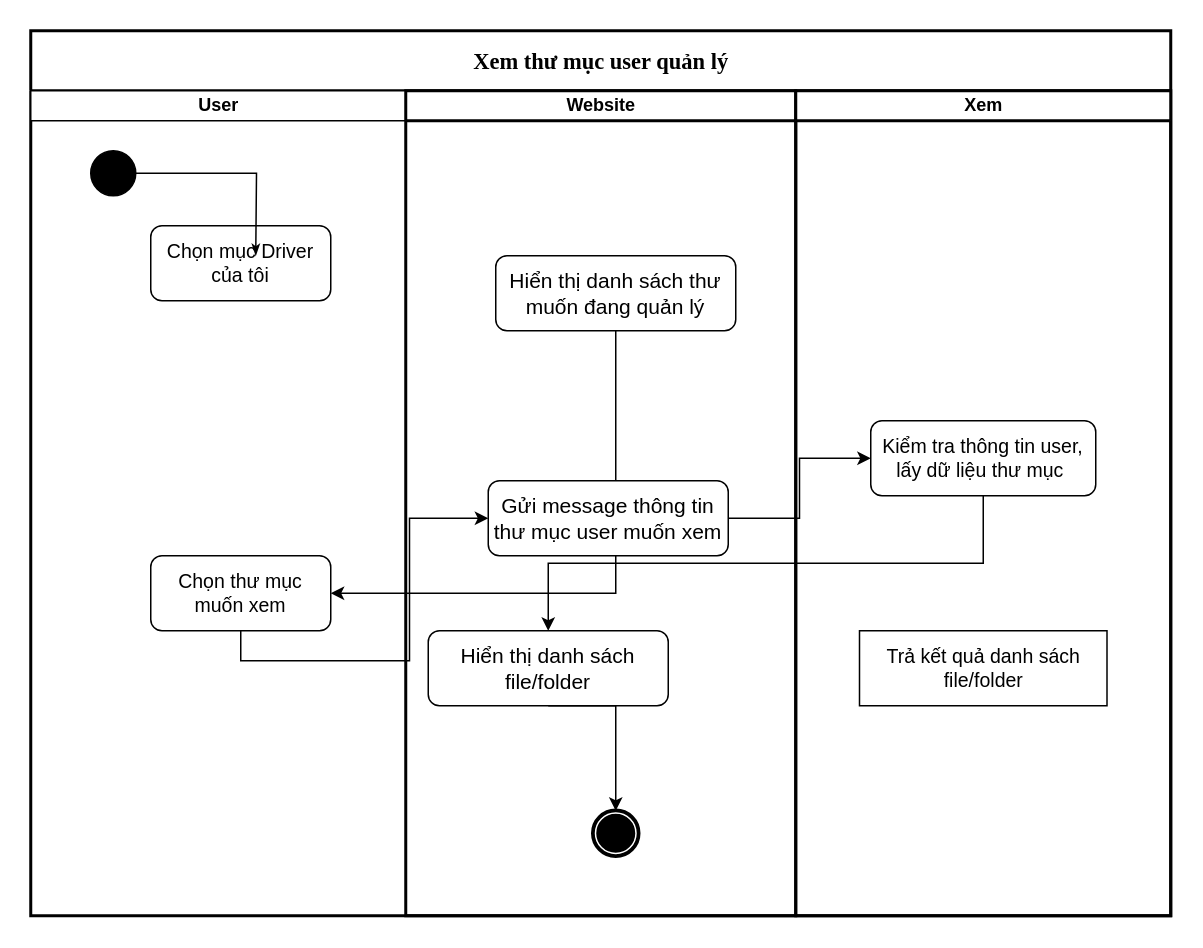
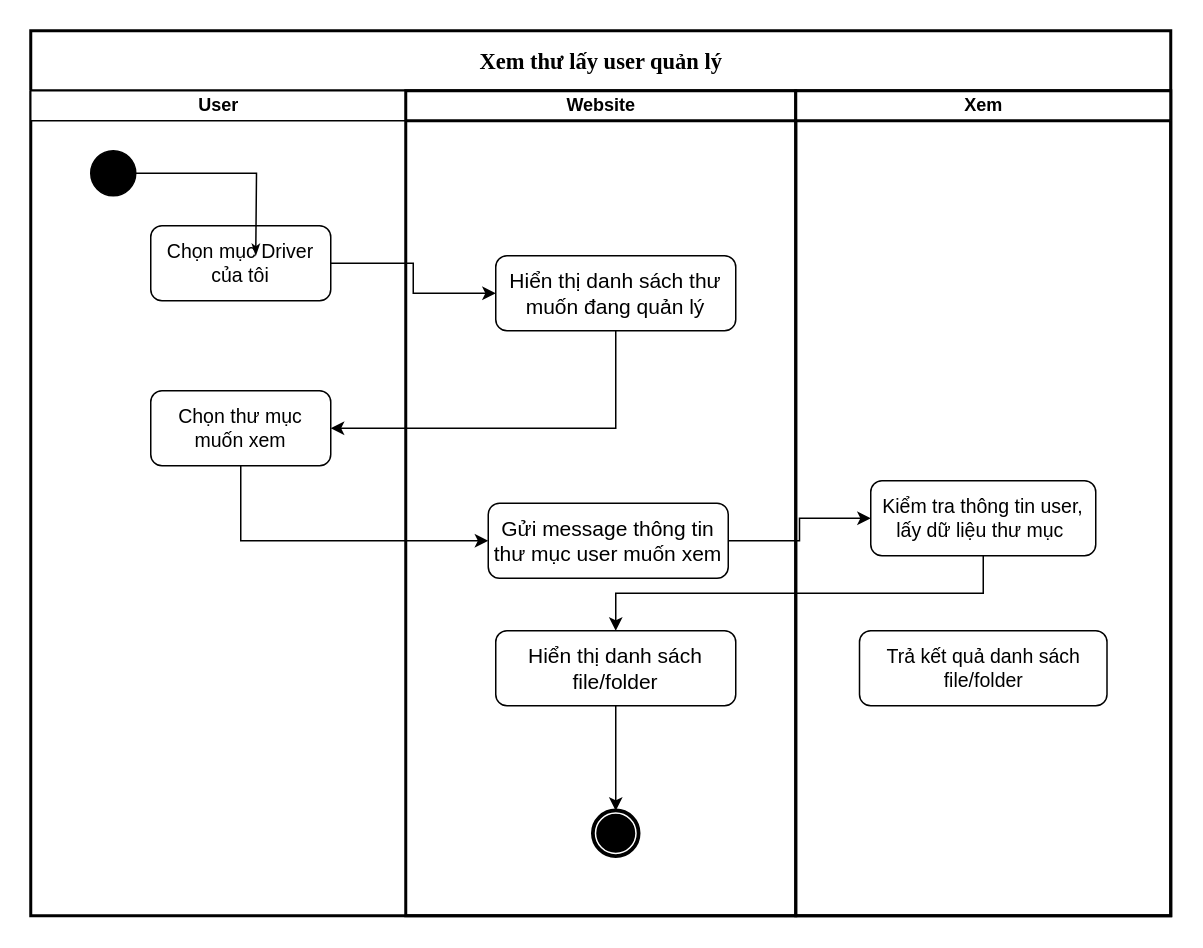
(602, 61) -> (602, 61)
none -> (413, 273)
(983, 458) -> (983, 518)
(608, 518) -> (608, 541)
(241, 593) -> (241, 428)
(548, 668) -> (616, 668)
(983, 668) -> (983, 668)
